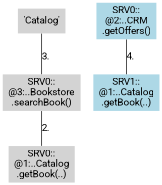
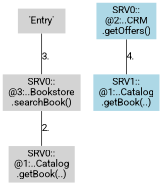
(42, 21) -> (42, 21)
